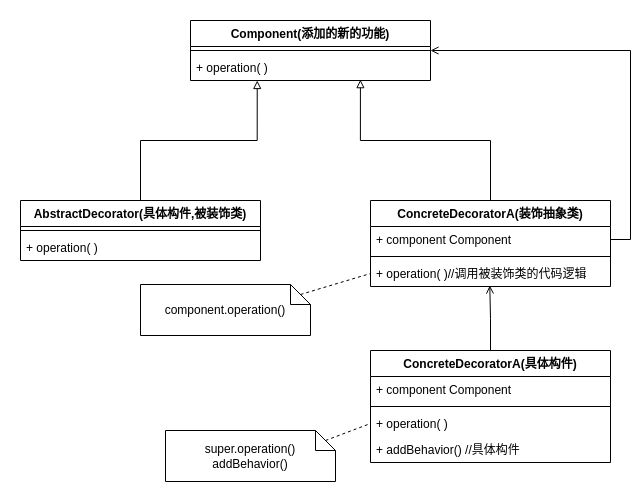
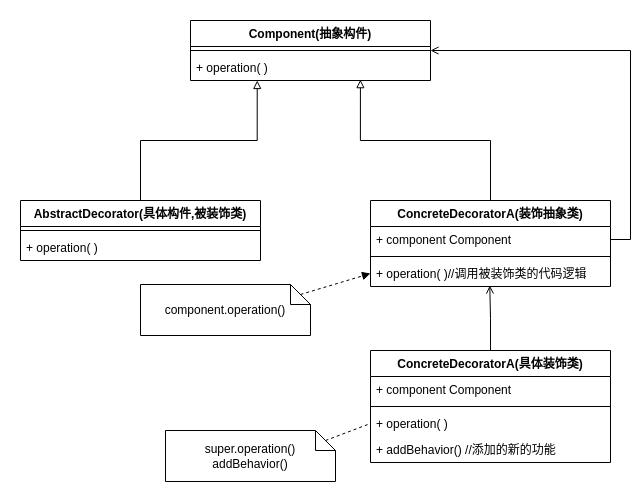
(310, 34) -> (310, 34)
(364, 276) -> (361, 276)
(490, 364) -> (490, 364)
(456, 450) -> (474, 450)
